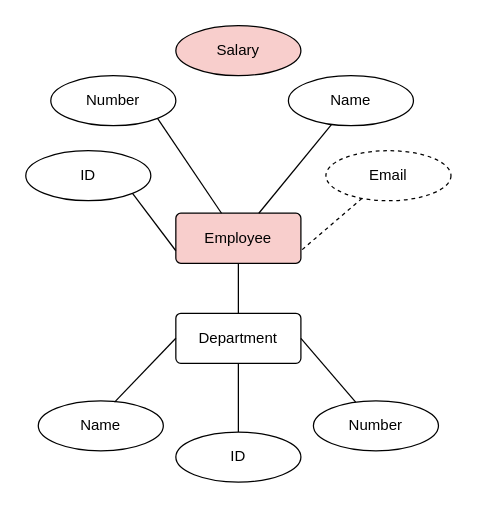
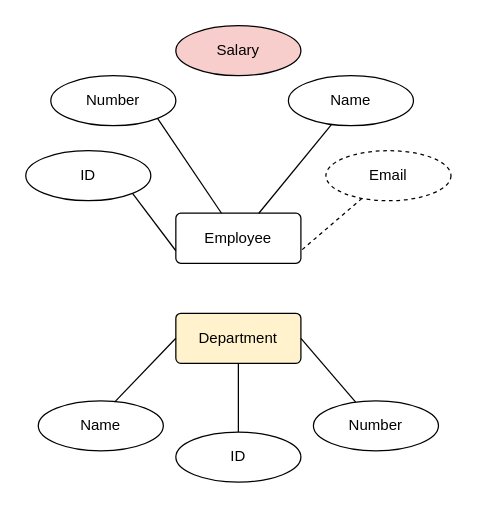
(238, 238) -> (238, 238)
(238, 288) -> none
(238, 338) -> (238, 338)
